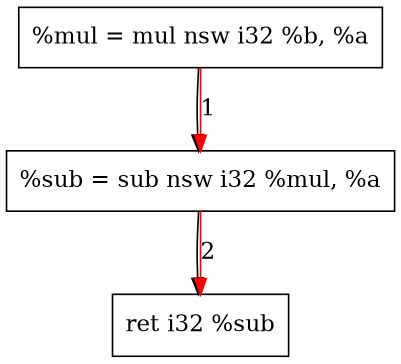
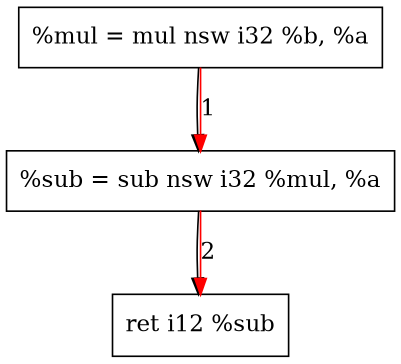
(201, 325) -> (201, 325)
